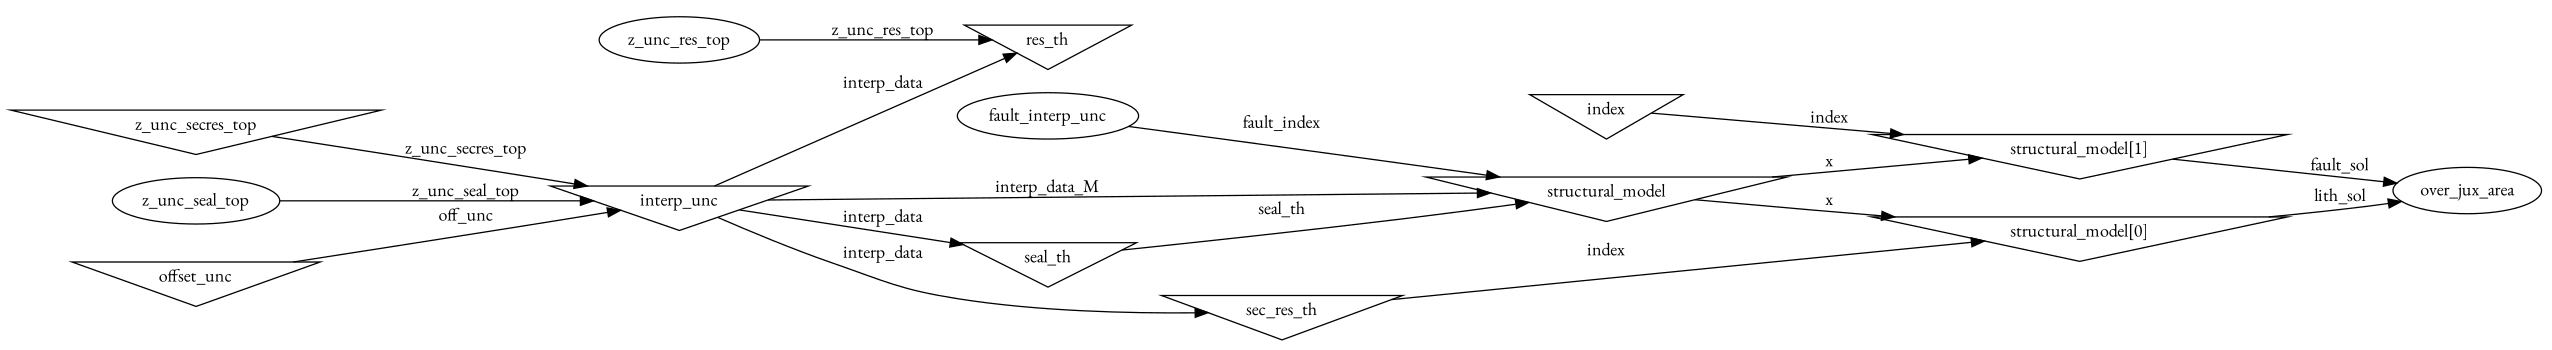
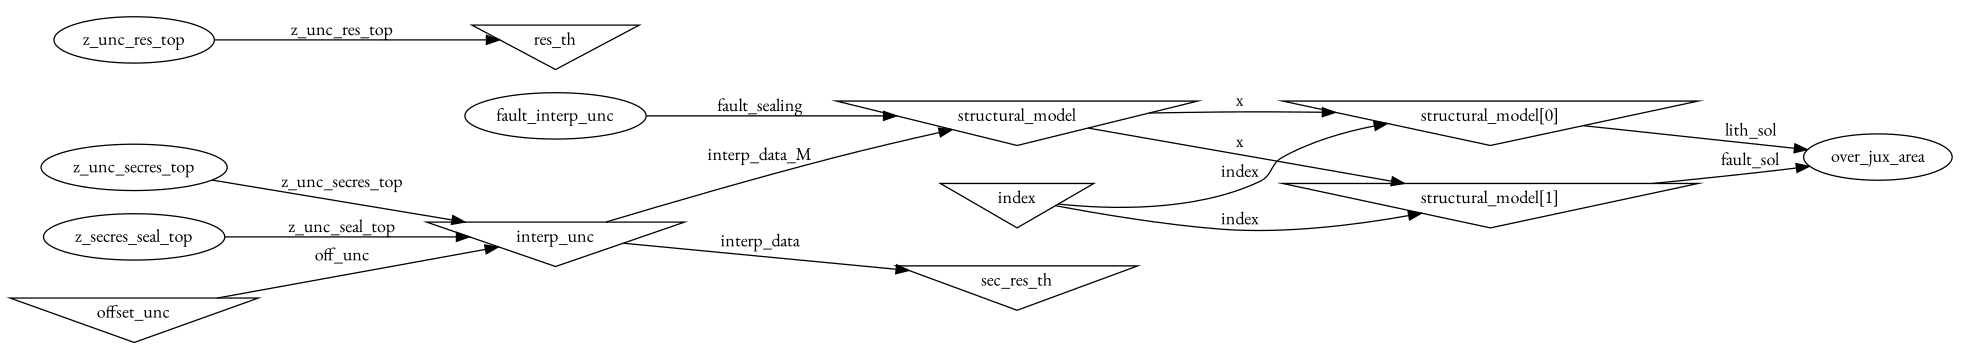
(860, 122) -> none
(1282, 123) -> (760, 106)
(196, 125) -> (134, 167)
(196, 201) -> (134, 237)
(1048, 258) -> none
(1682, 271) -> (1225, 194)
